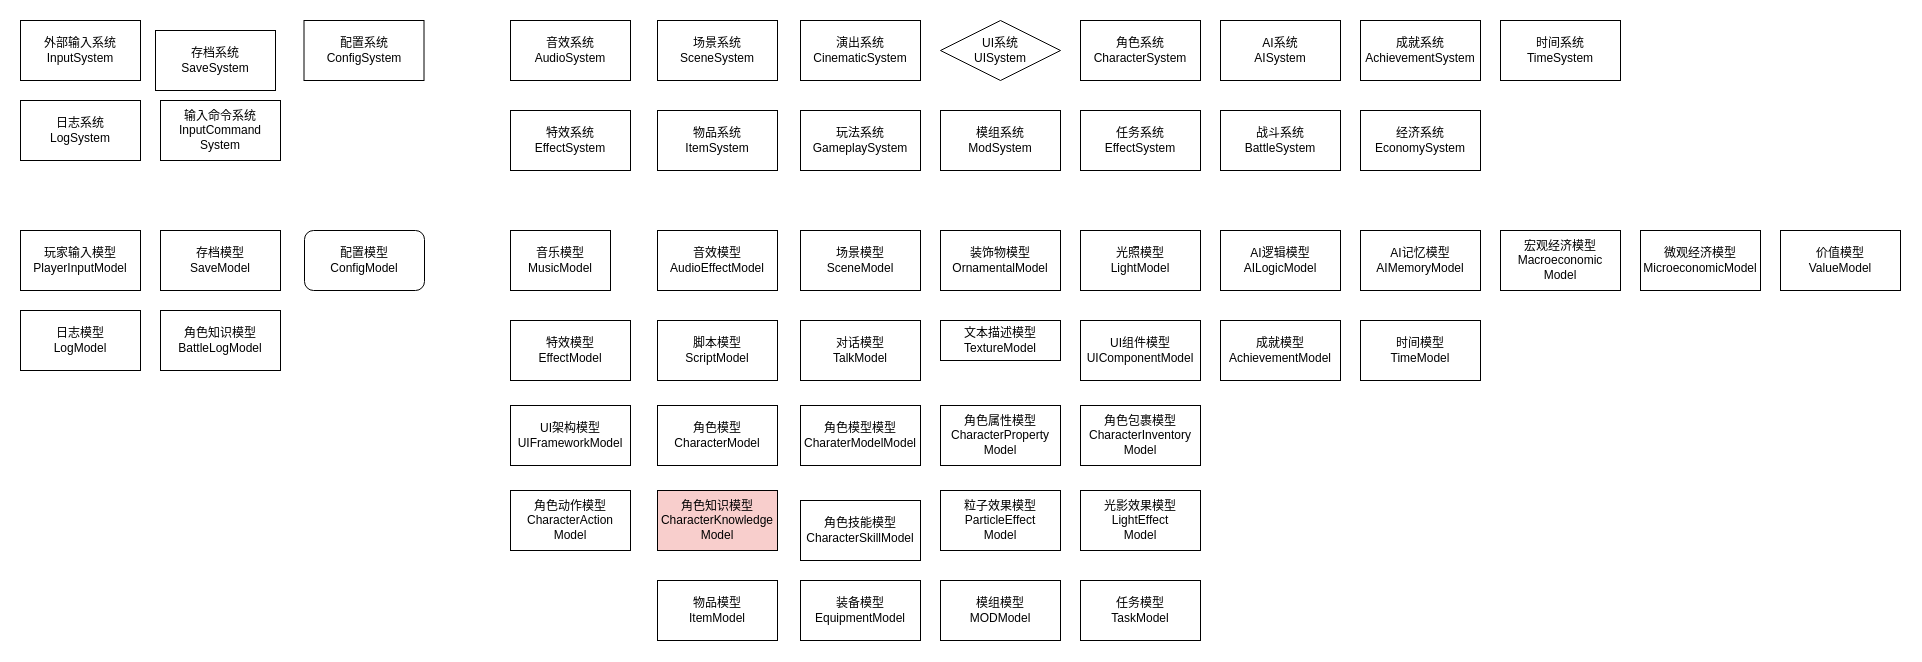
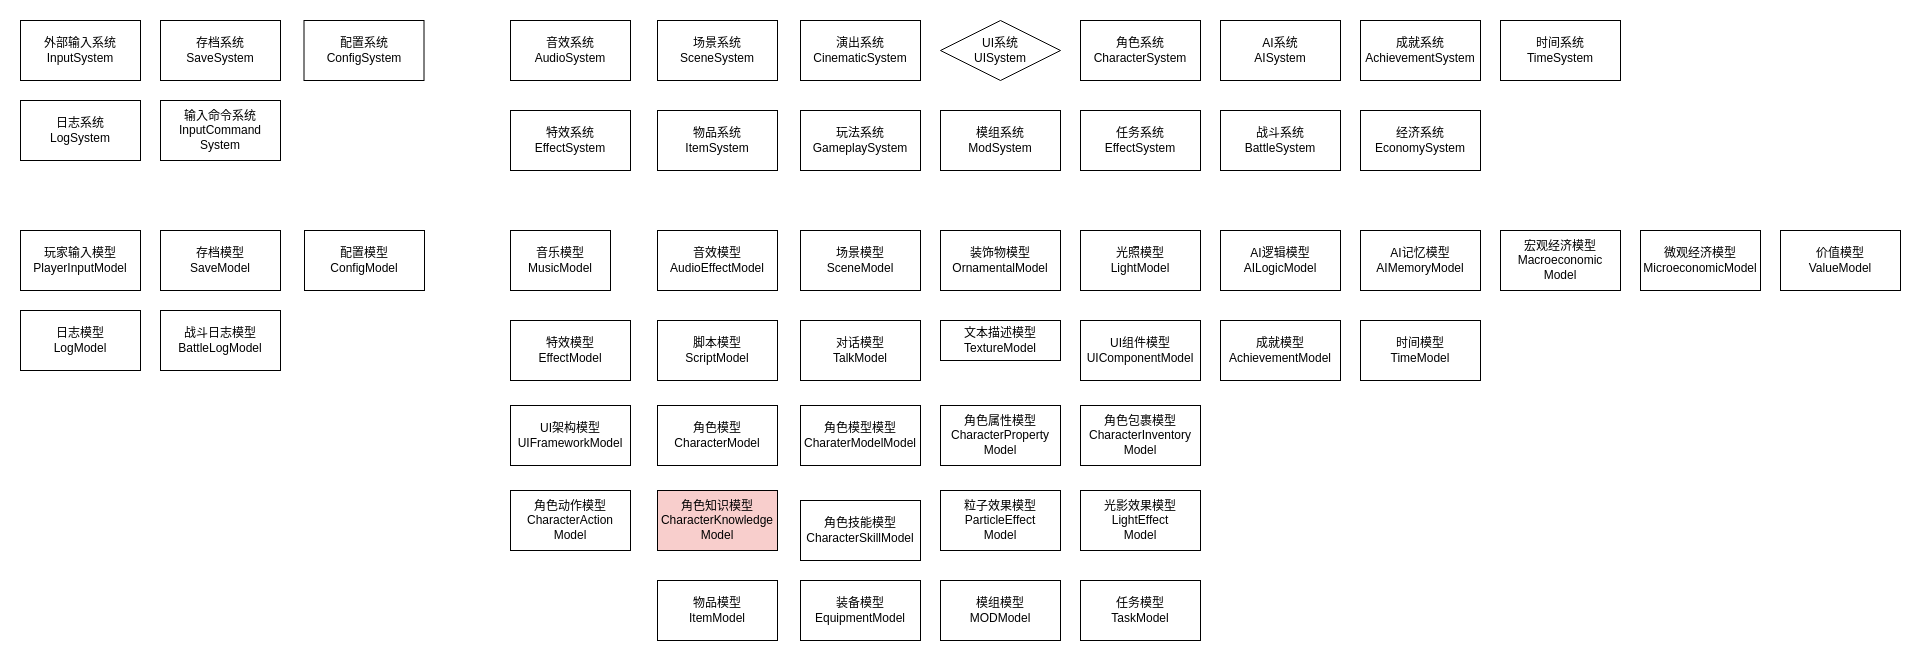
(216, 61) -> (221, 51)
(365, 261) -> (365, 261)
(221, 341) -> (221, 341)
